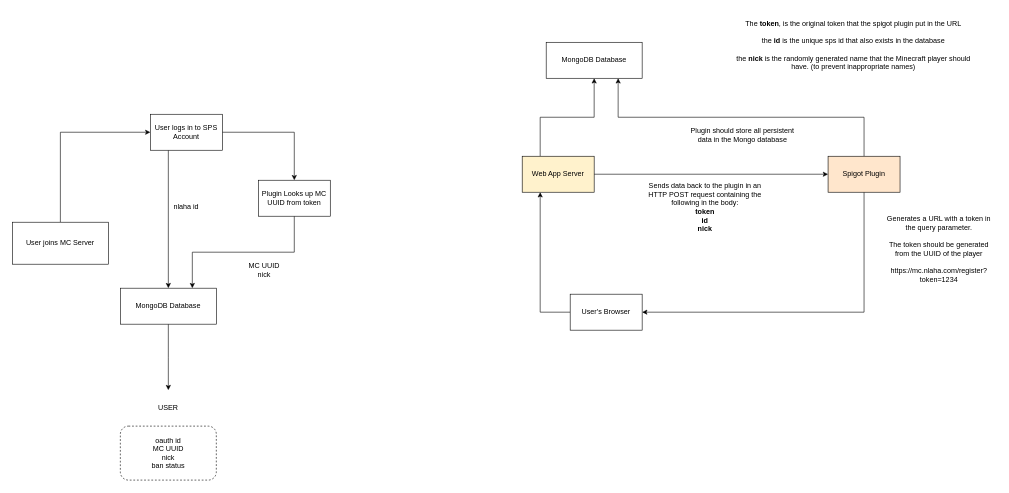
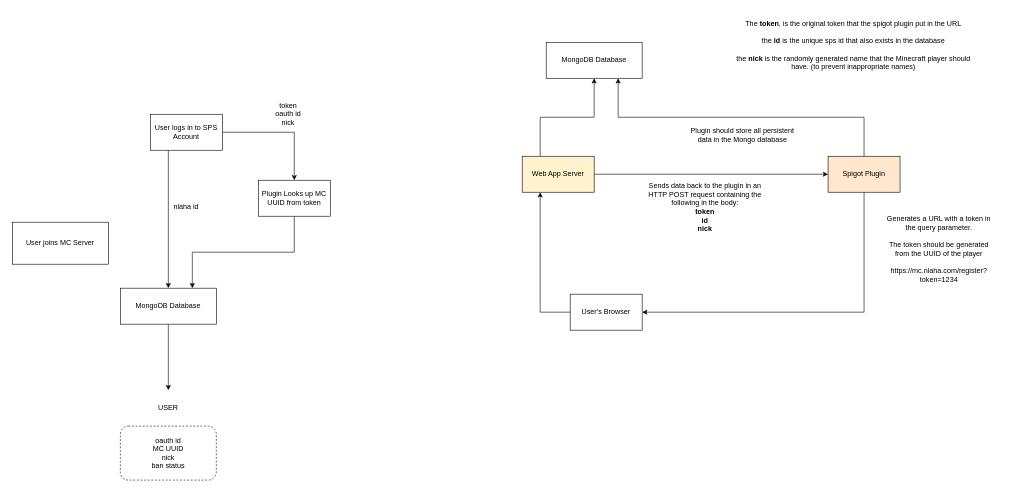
none -> (288, 114)
(60, 176) -> none
(264, 270) -> none
